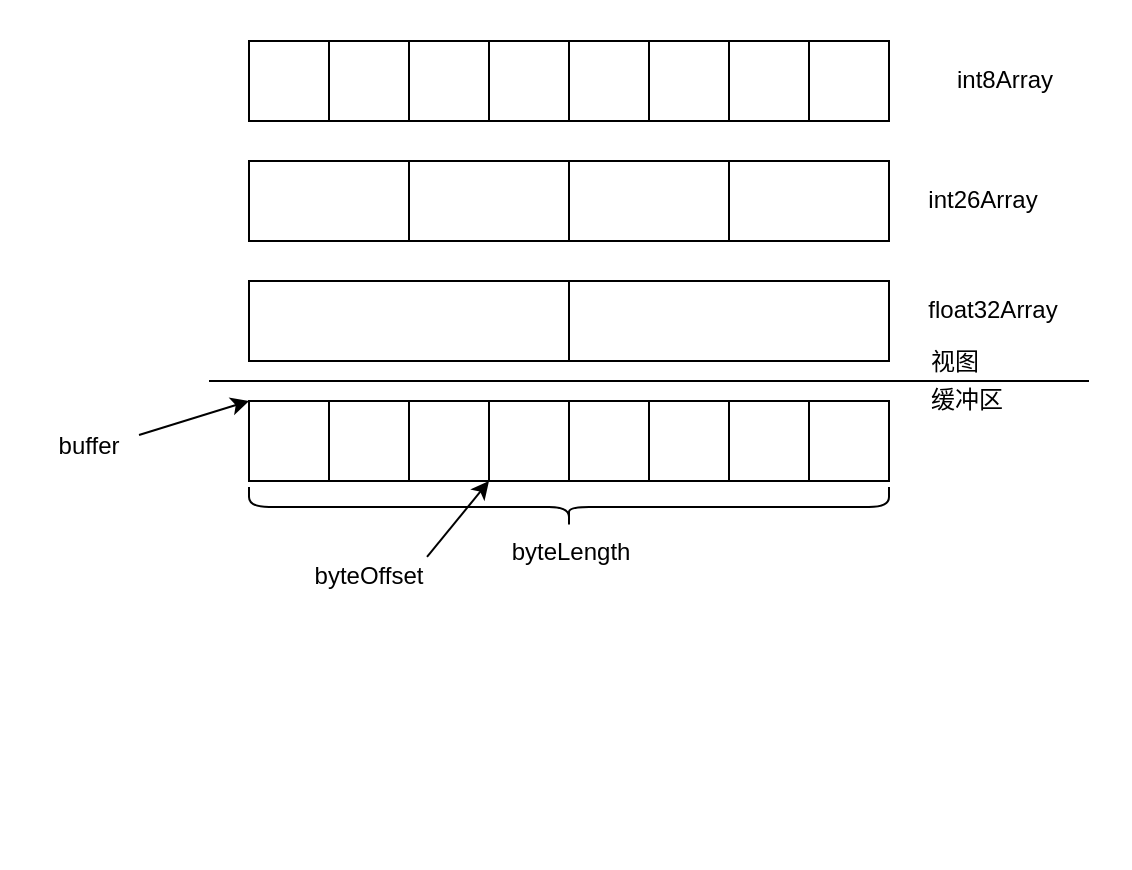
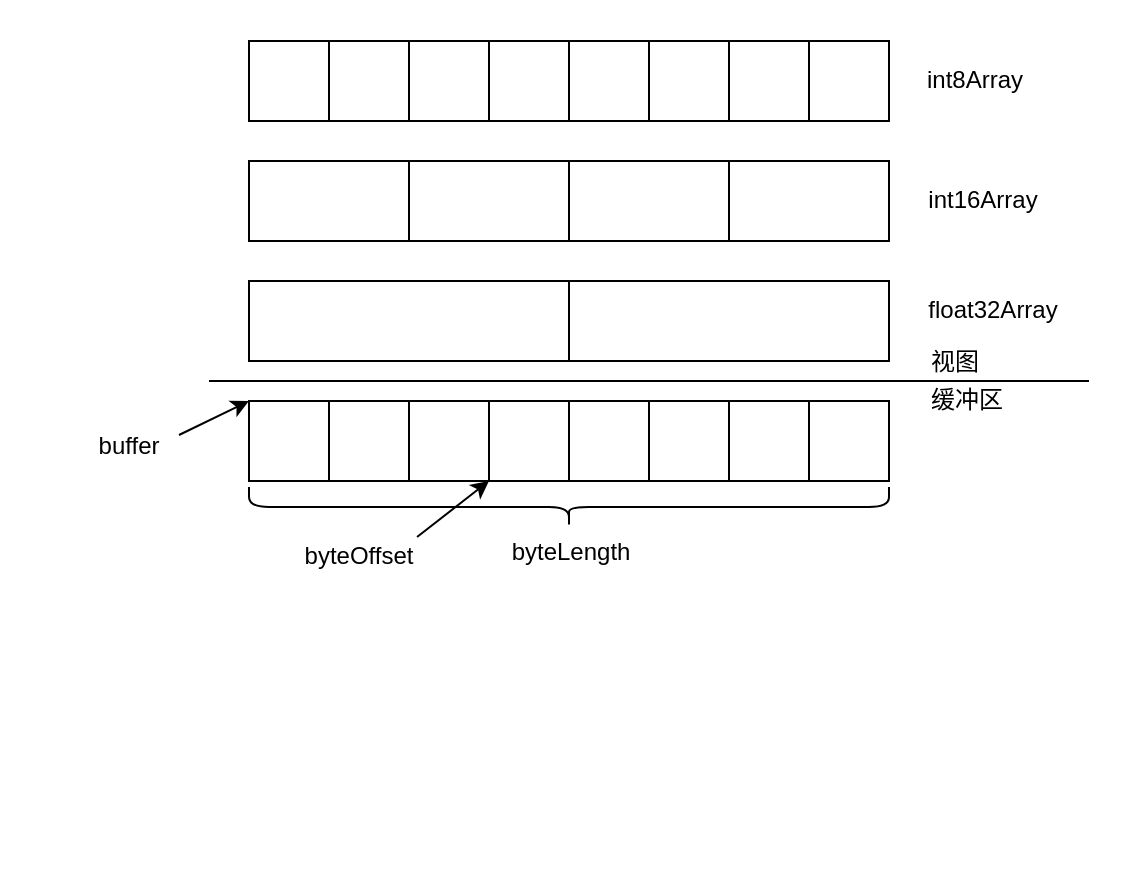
(1005, 81) -> (975, 81)
(984, 201) -> (984, 201)
(89, 447) -> (129, 447)
(369, 577) -> (359, 557)
